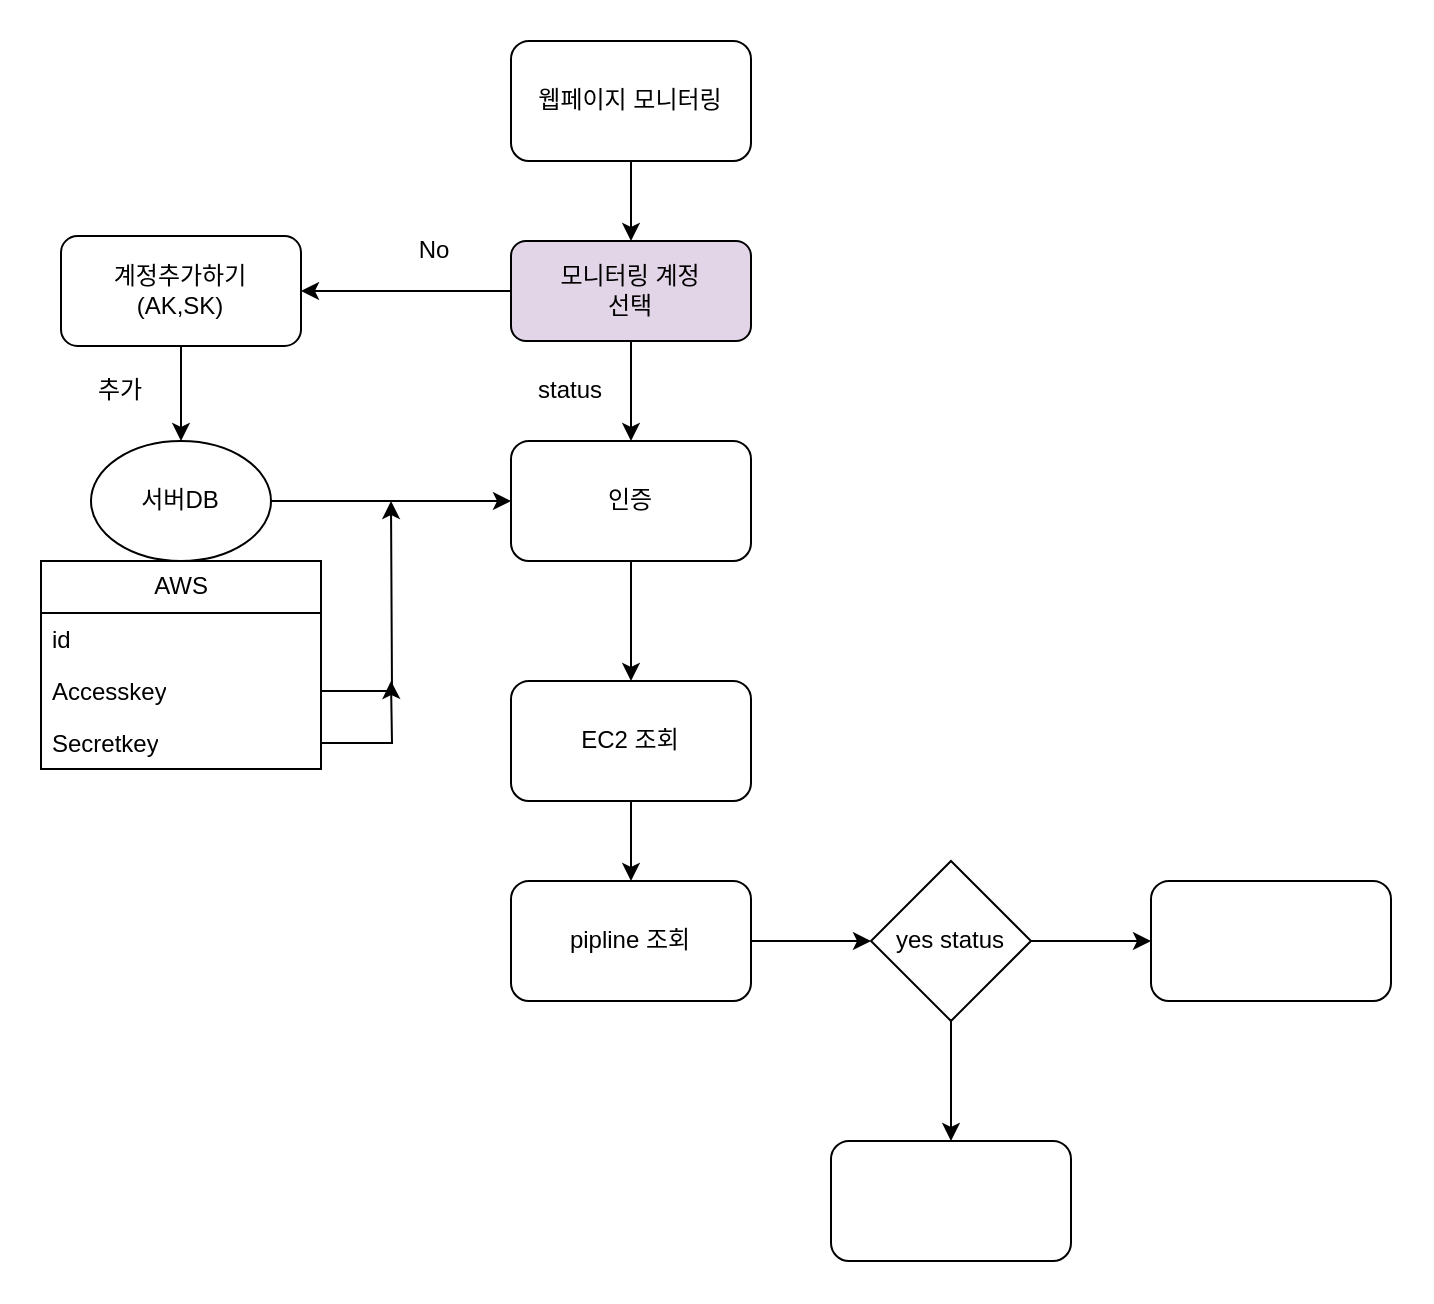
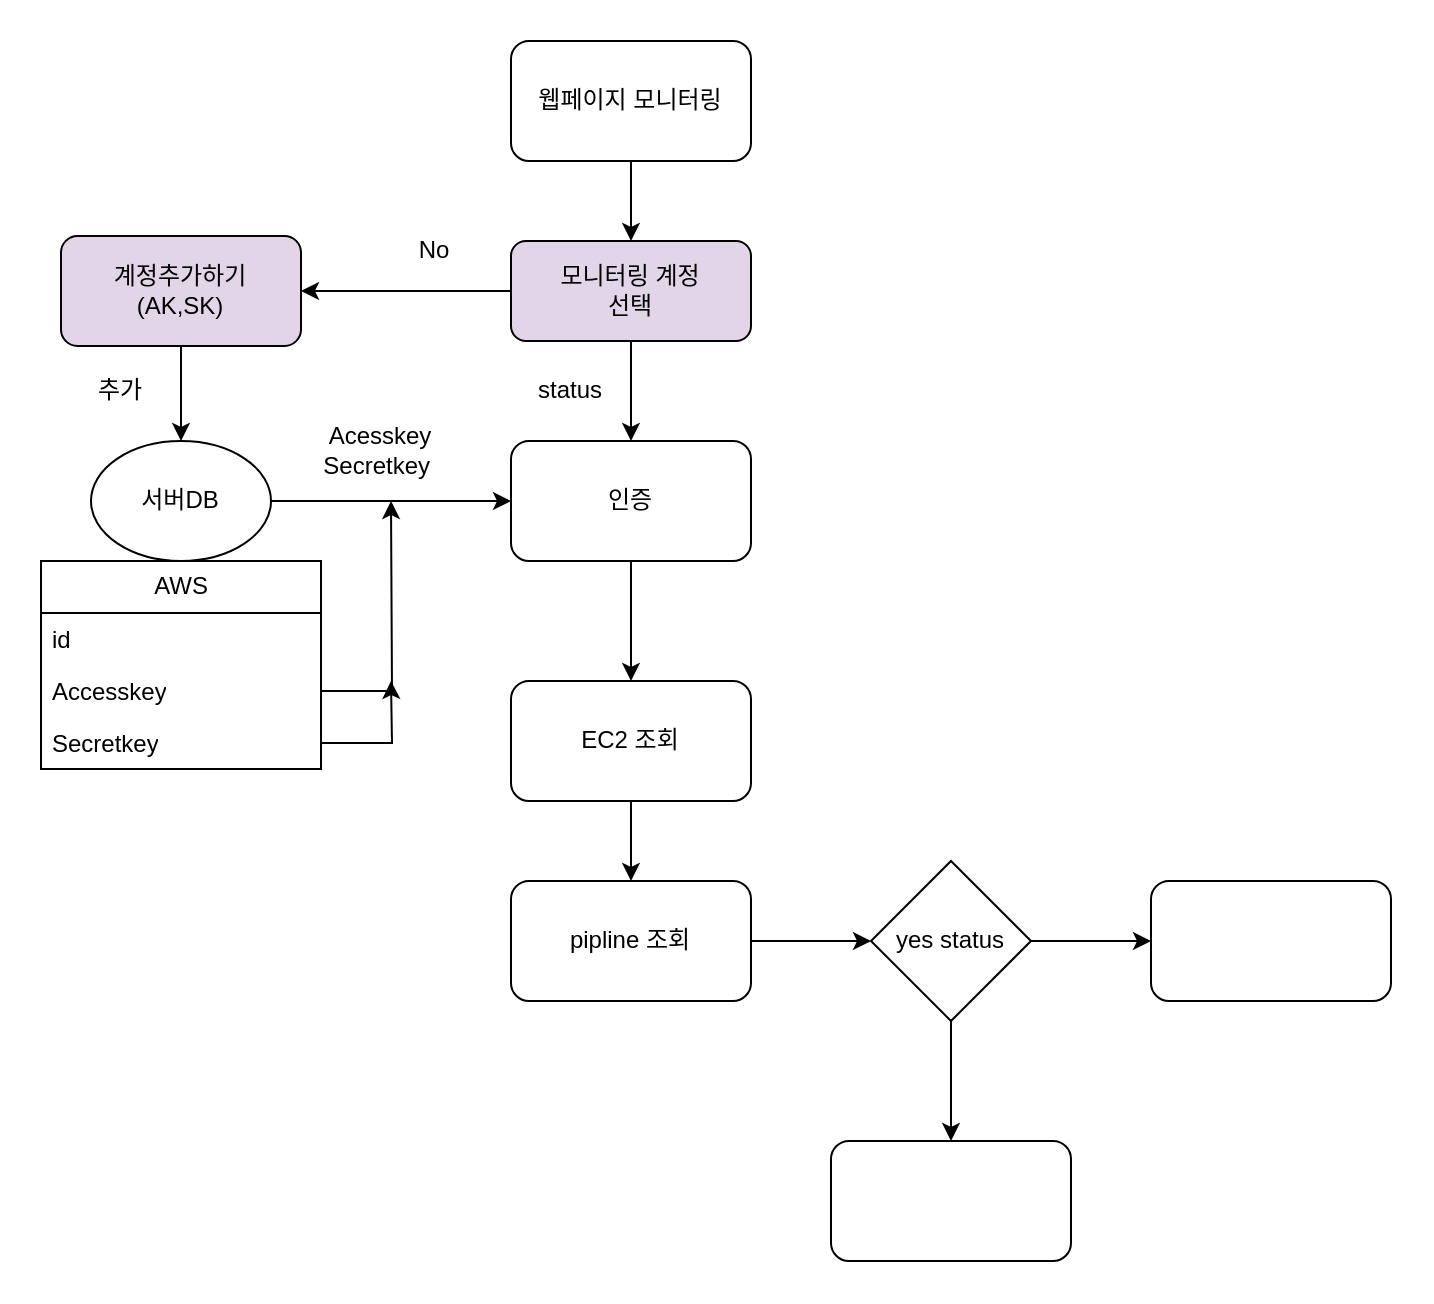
(181, 291) -> (181, 291)
none -> (381, 451)
